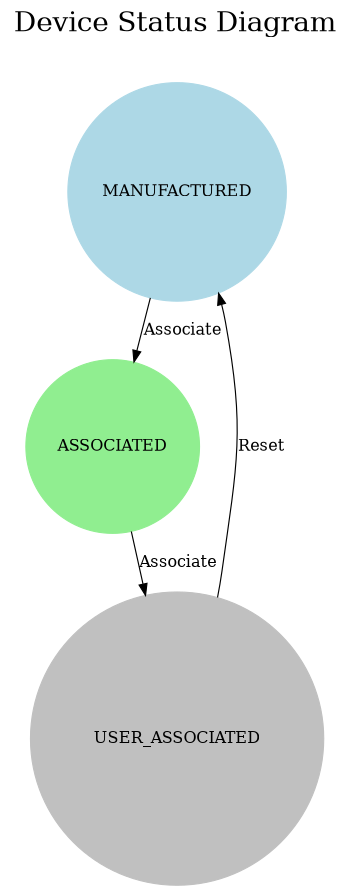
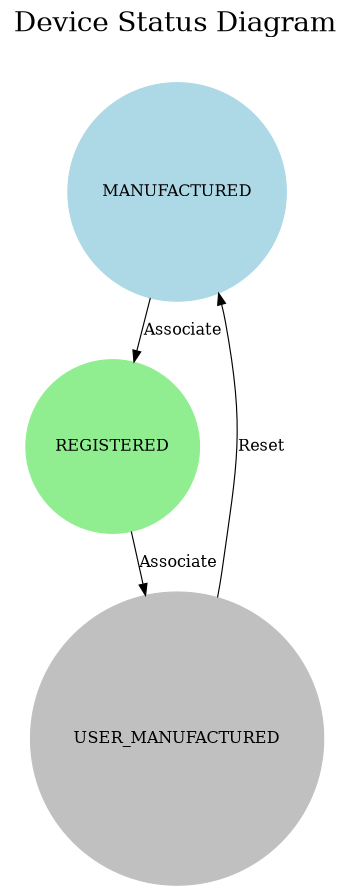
(113, 447) -> (113, 447)
(177, 739) -> (177, 739)
